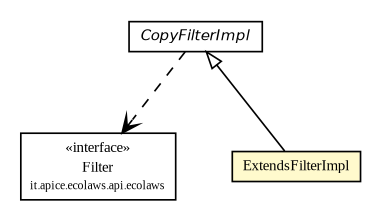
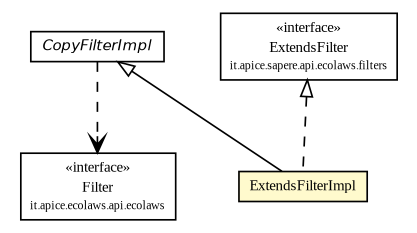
none -> (309, 47)
